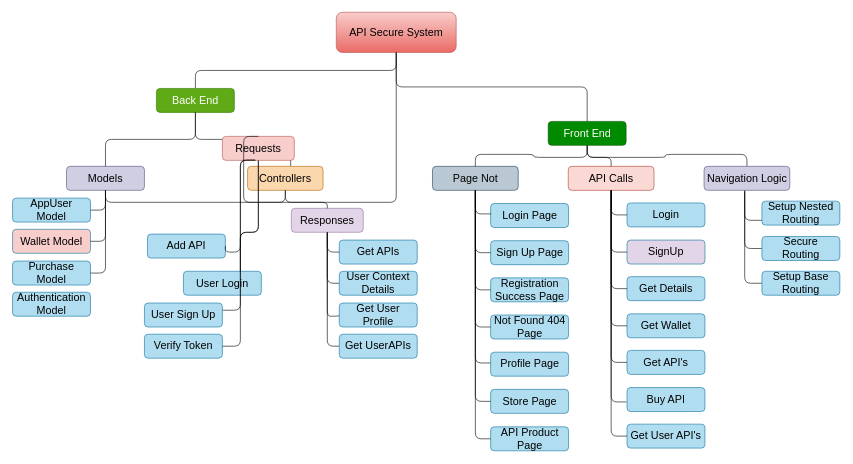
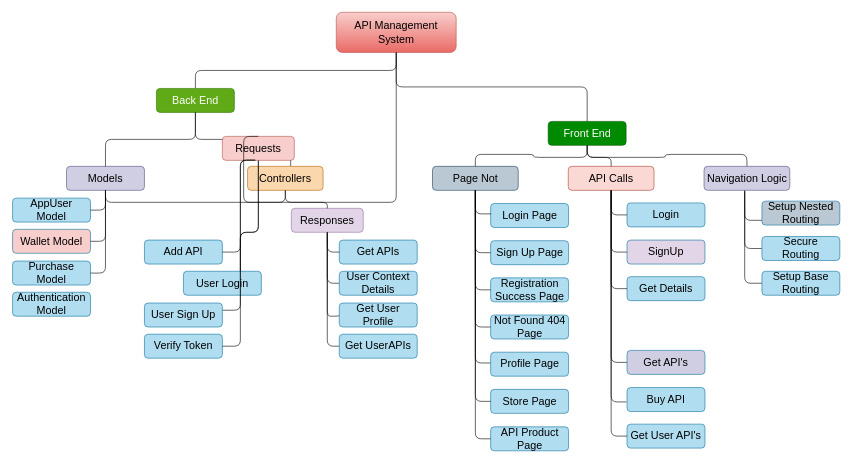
(396, 33) -> (396, 33)
(801, 213) -> (801, 213)
(186, 246) -> (183, 252)
(620, 326) -> none
(666, 326) -> none
(666, 363) -> (666, 363)
